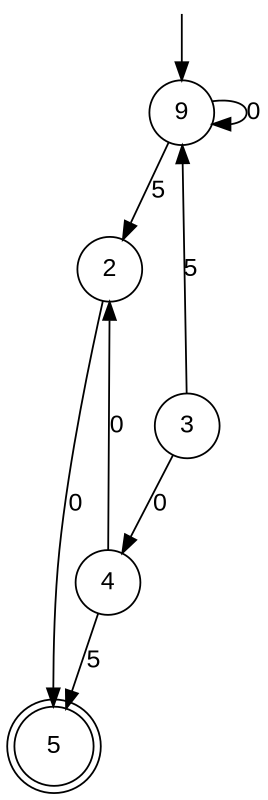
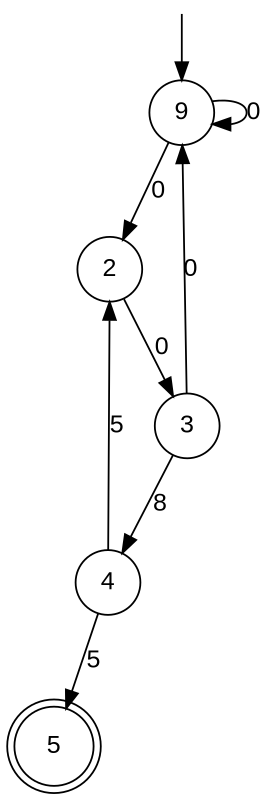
(158, 191) -> (158, 191)
(191, 269) -> (191, 269)
(117, 426) -> (117, 426)
(67, 493) -> (144, 340)
(160, 504) -> (160, 504)
